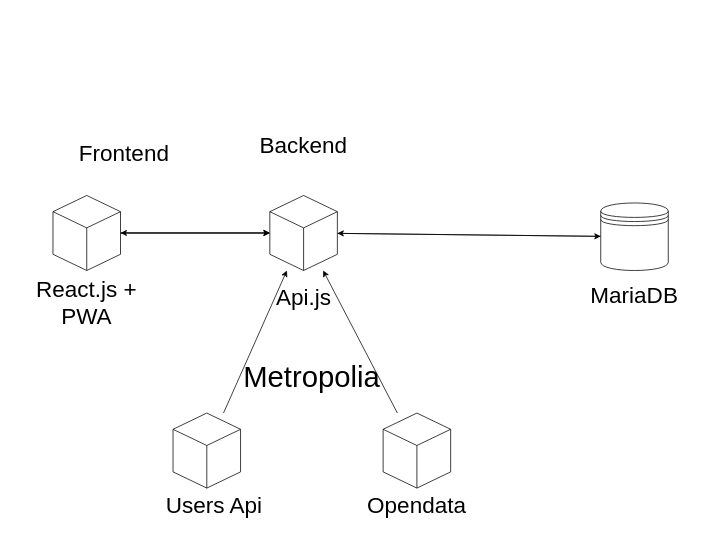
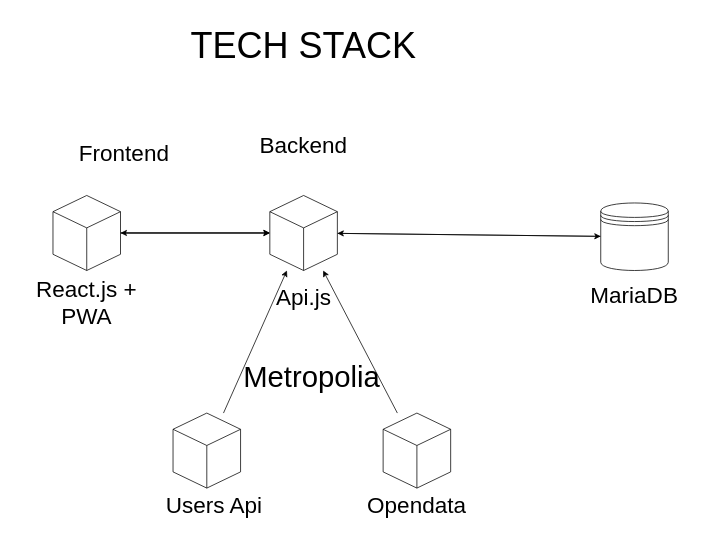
none -> (303, 45)
